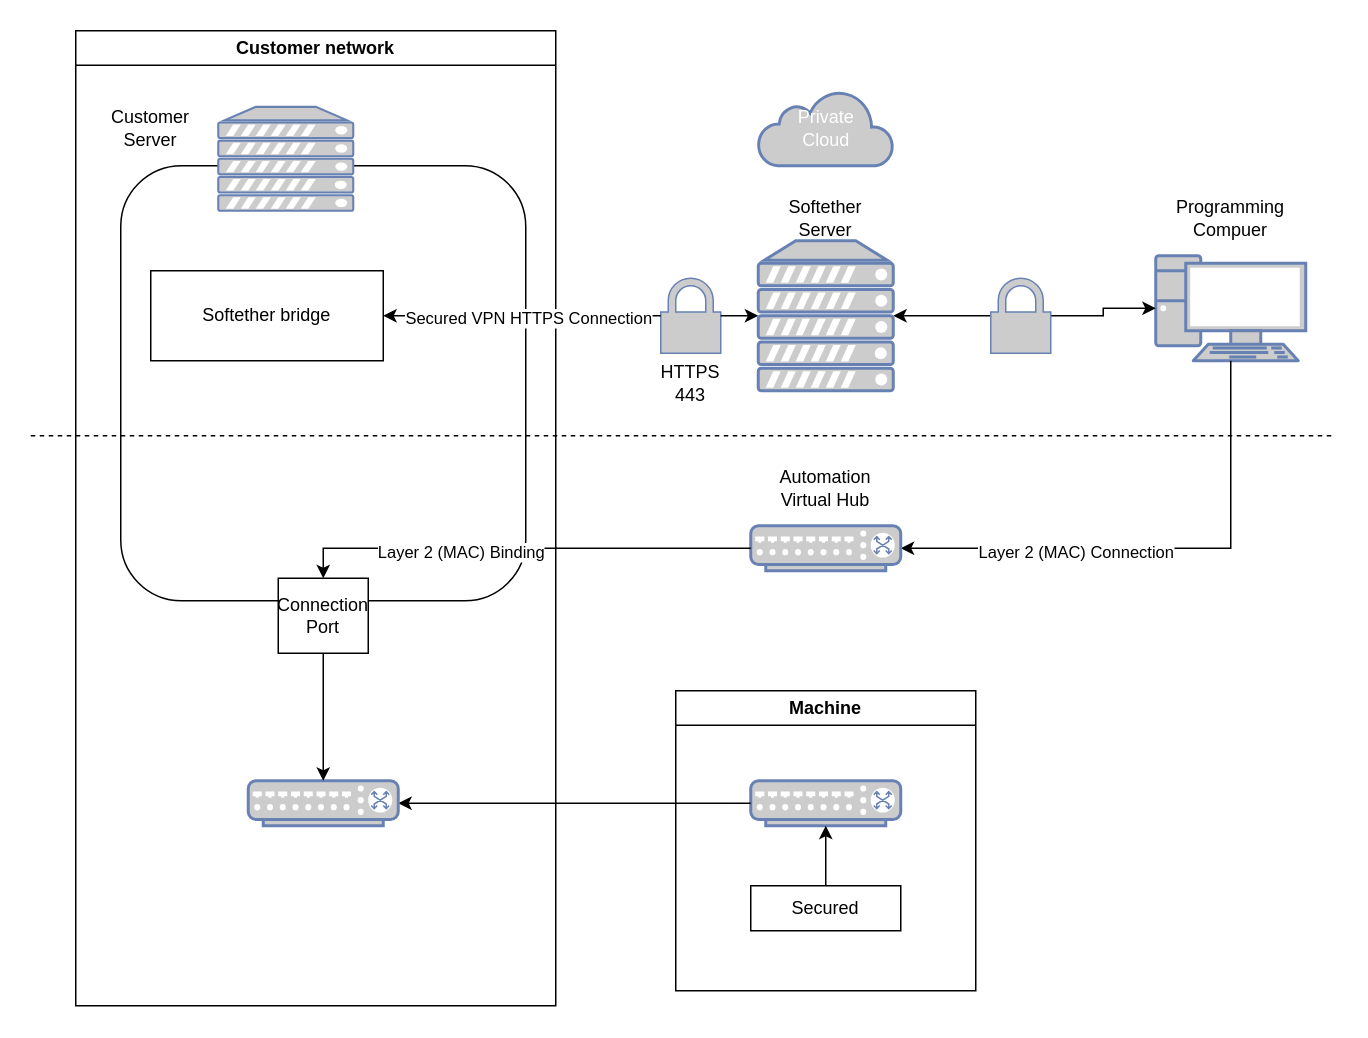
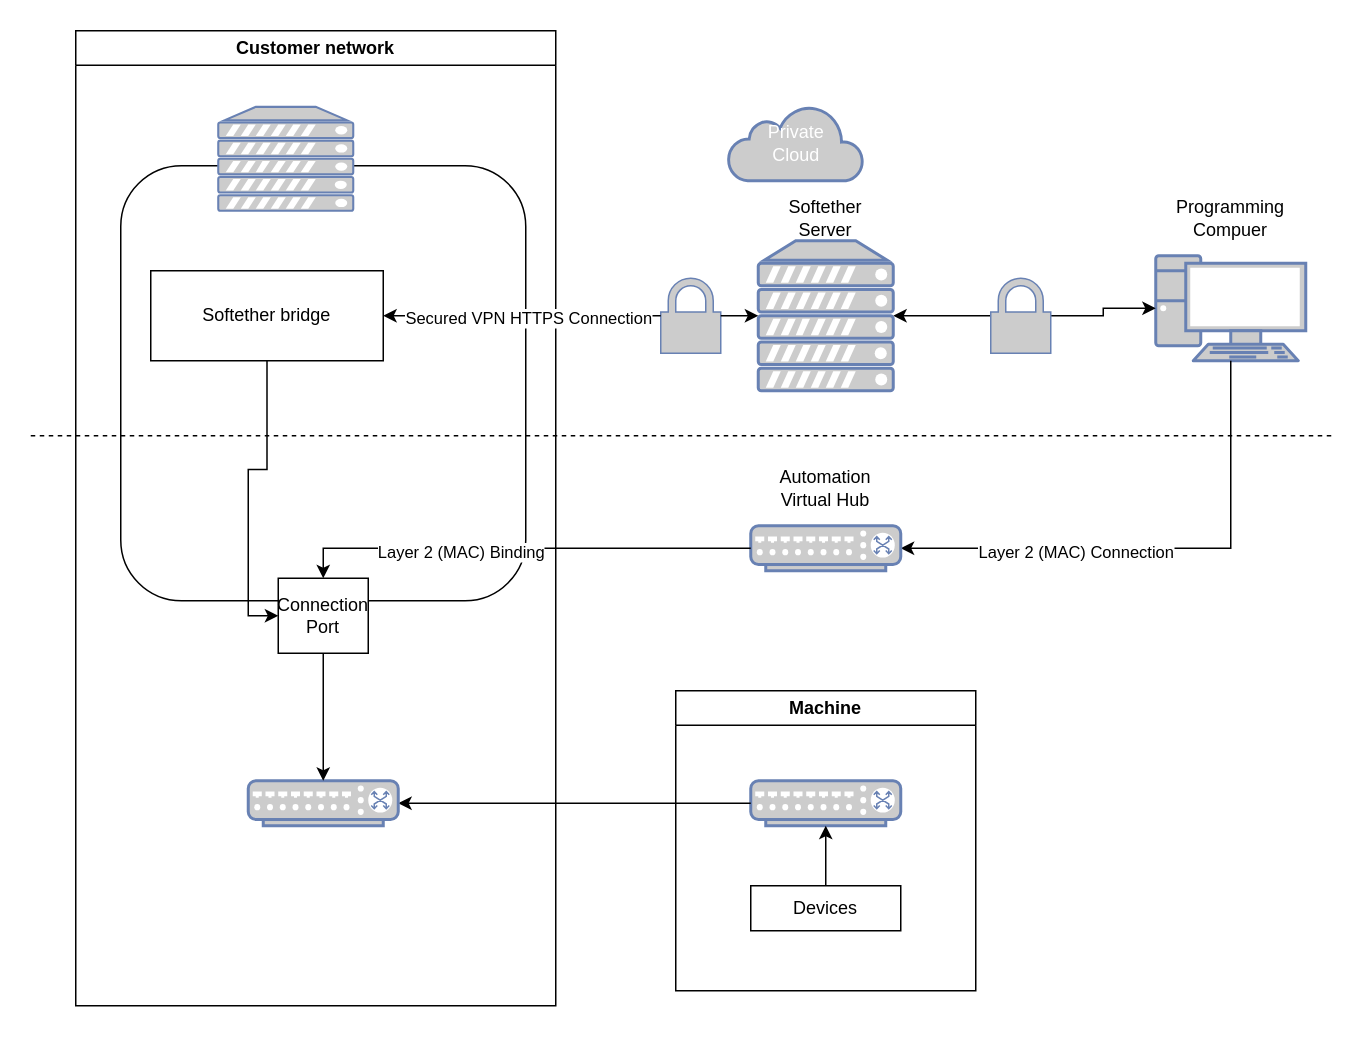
(151, 128) -> none
(826, 128) -> (796, 143)
(691, 383) -> none
none -> (248, 490)
(826, 908) -> (826, 908)
